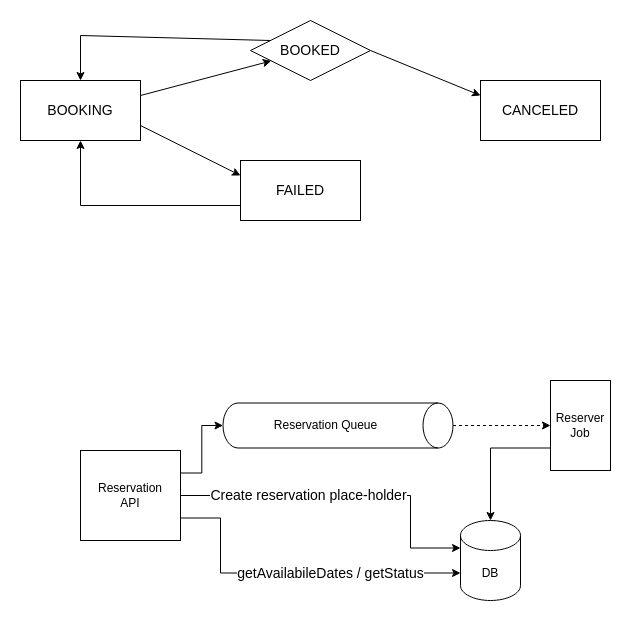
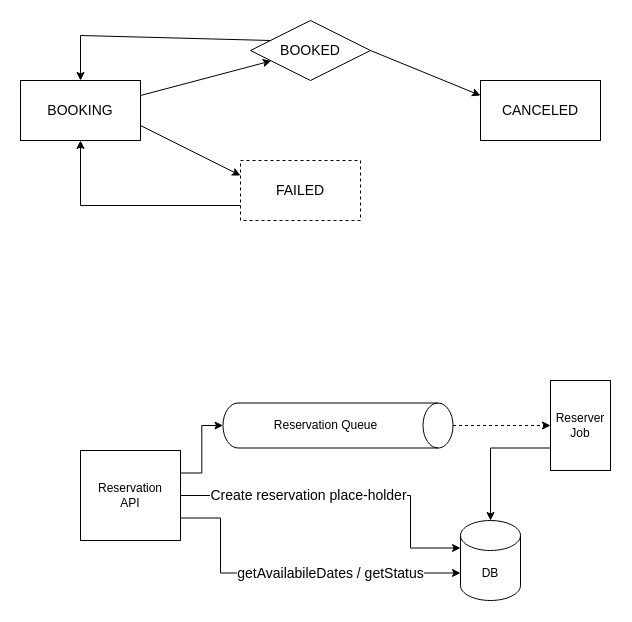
(301, 191) -> (301, 191)
